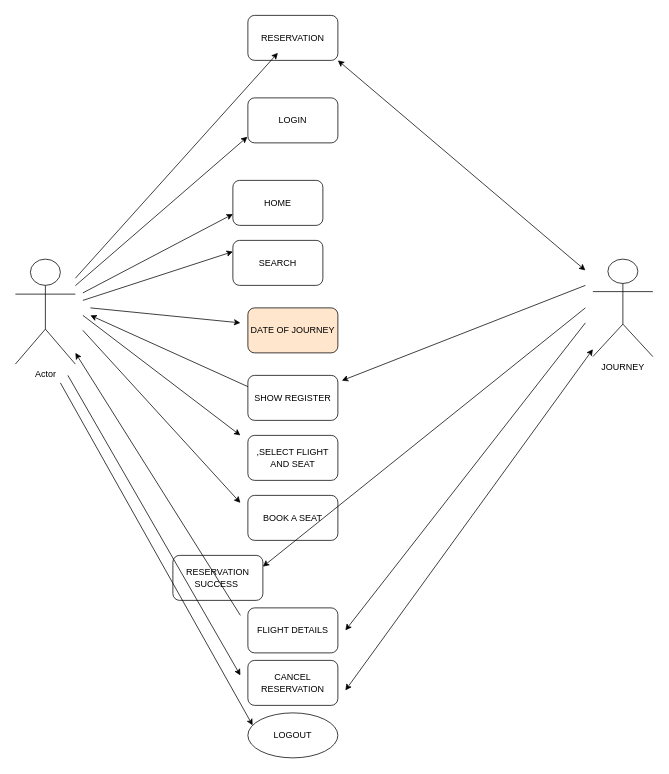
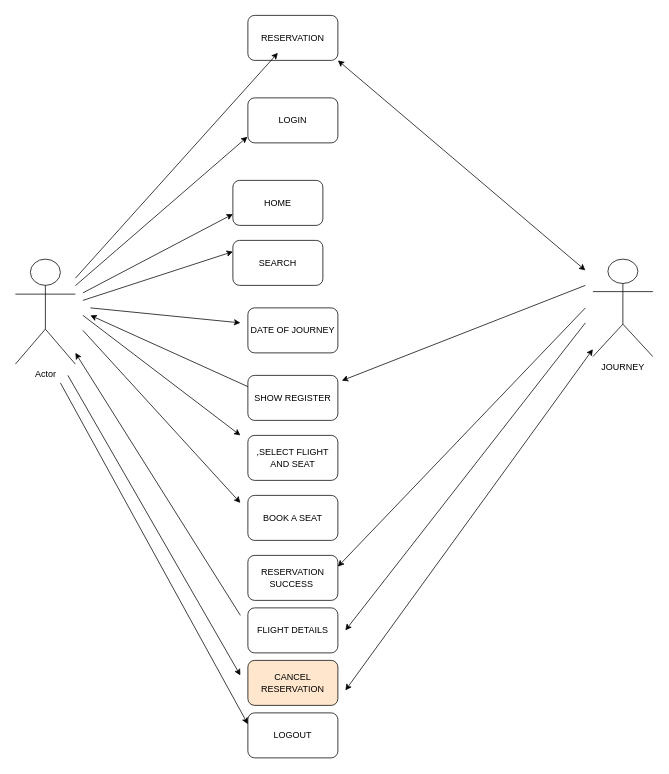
(293, 330) -> (293, 330)
(218, 578) -> (293, 578)
(293, 683) -> (293, 683)
(293, 735) -> (293, 735)
